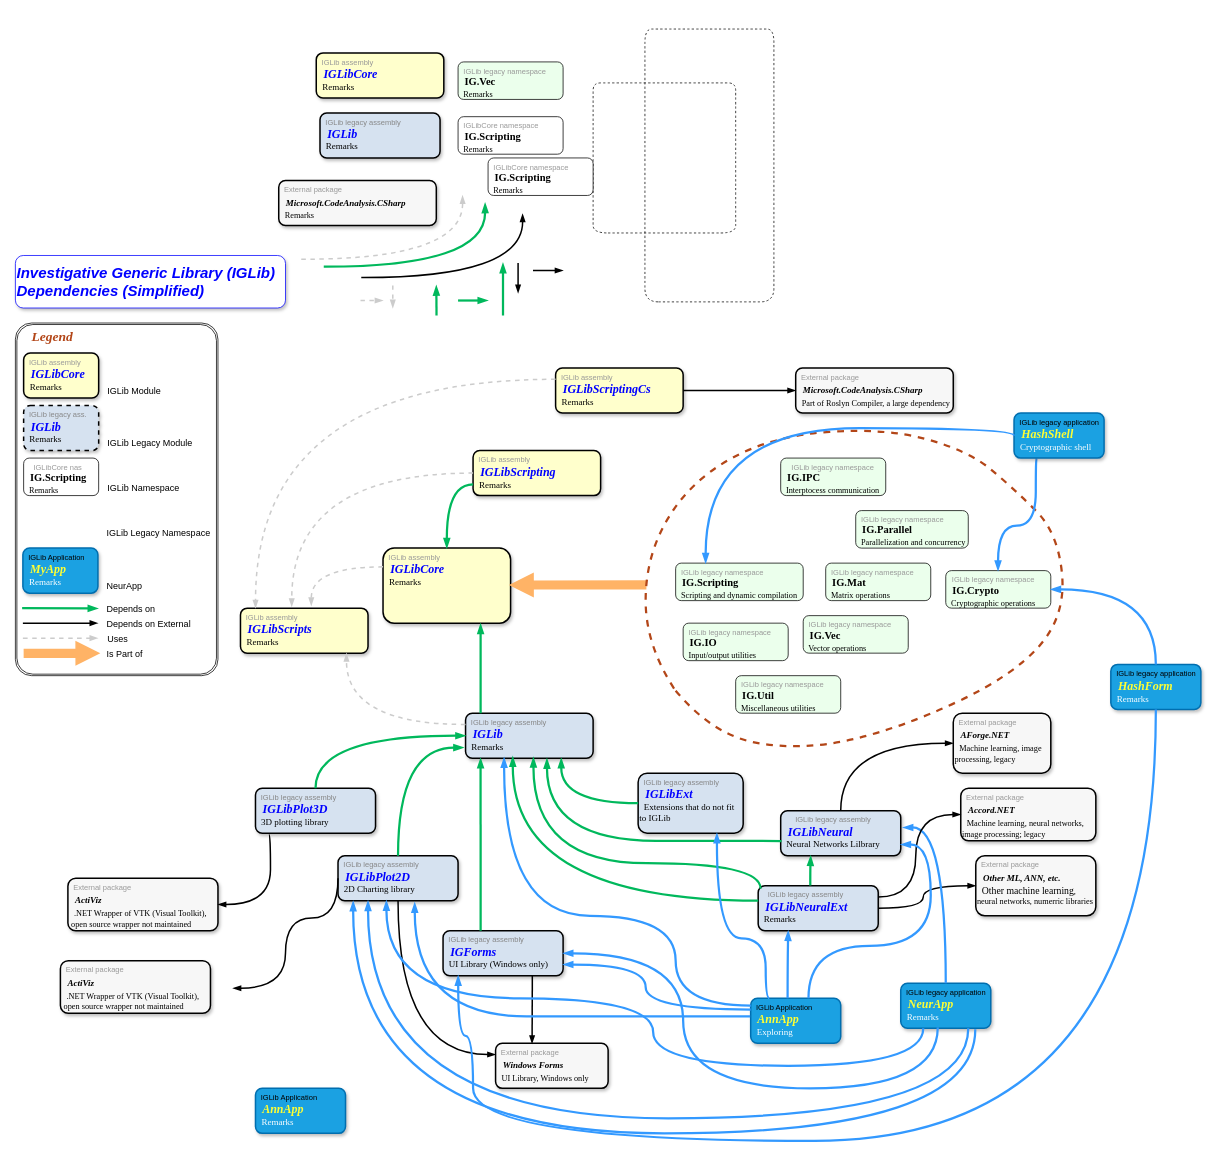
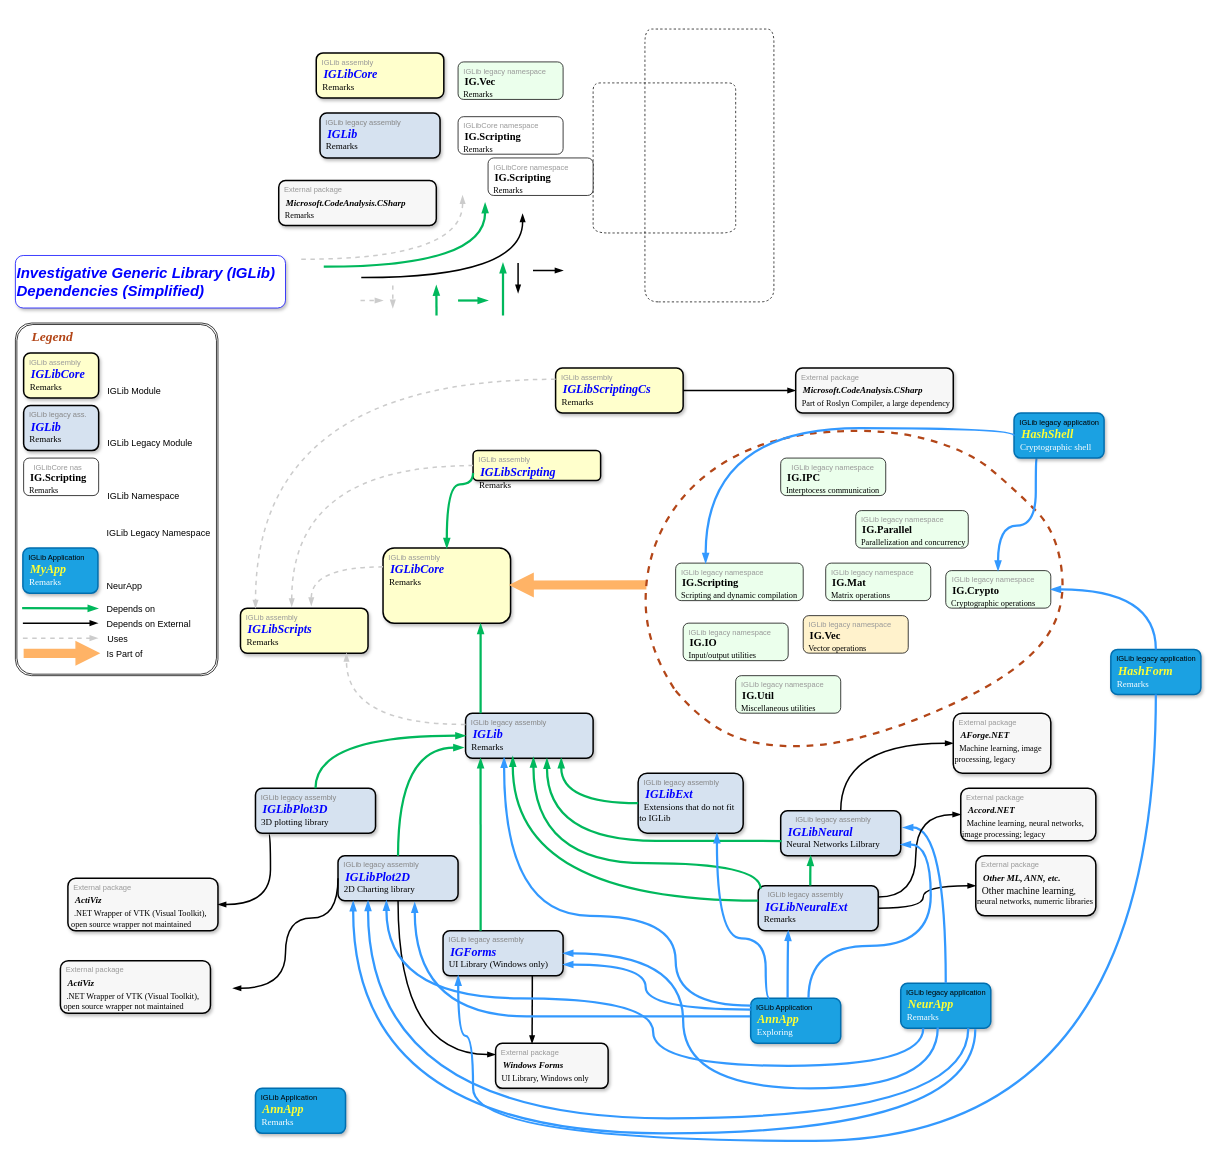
(61, 428) -> (61, 428)
(537, 473) -> (537, 465)
(151, 488) -> (151, 495)
(855, 634) -> (855, 634)
(1155, 687) -> (1155, 672)
